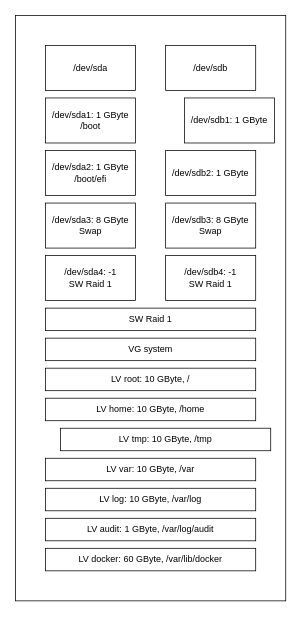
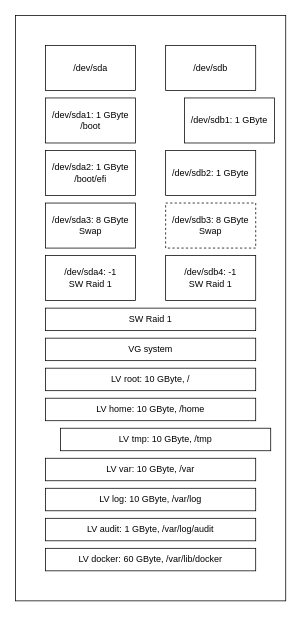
(210, 225) -> (210, 225)
